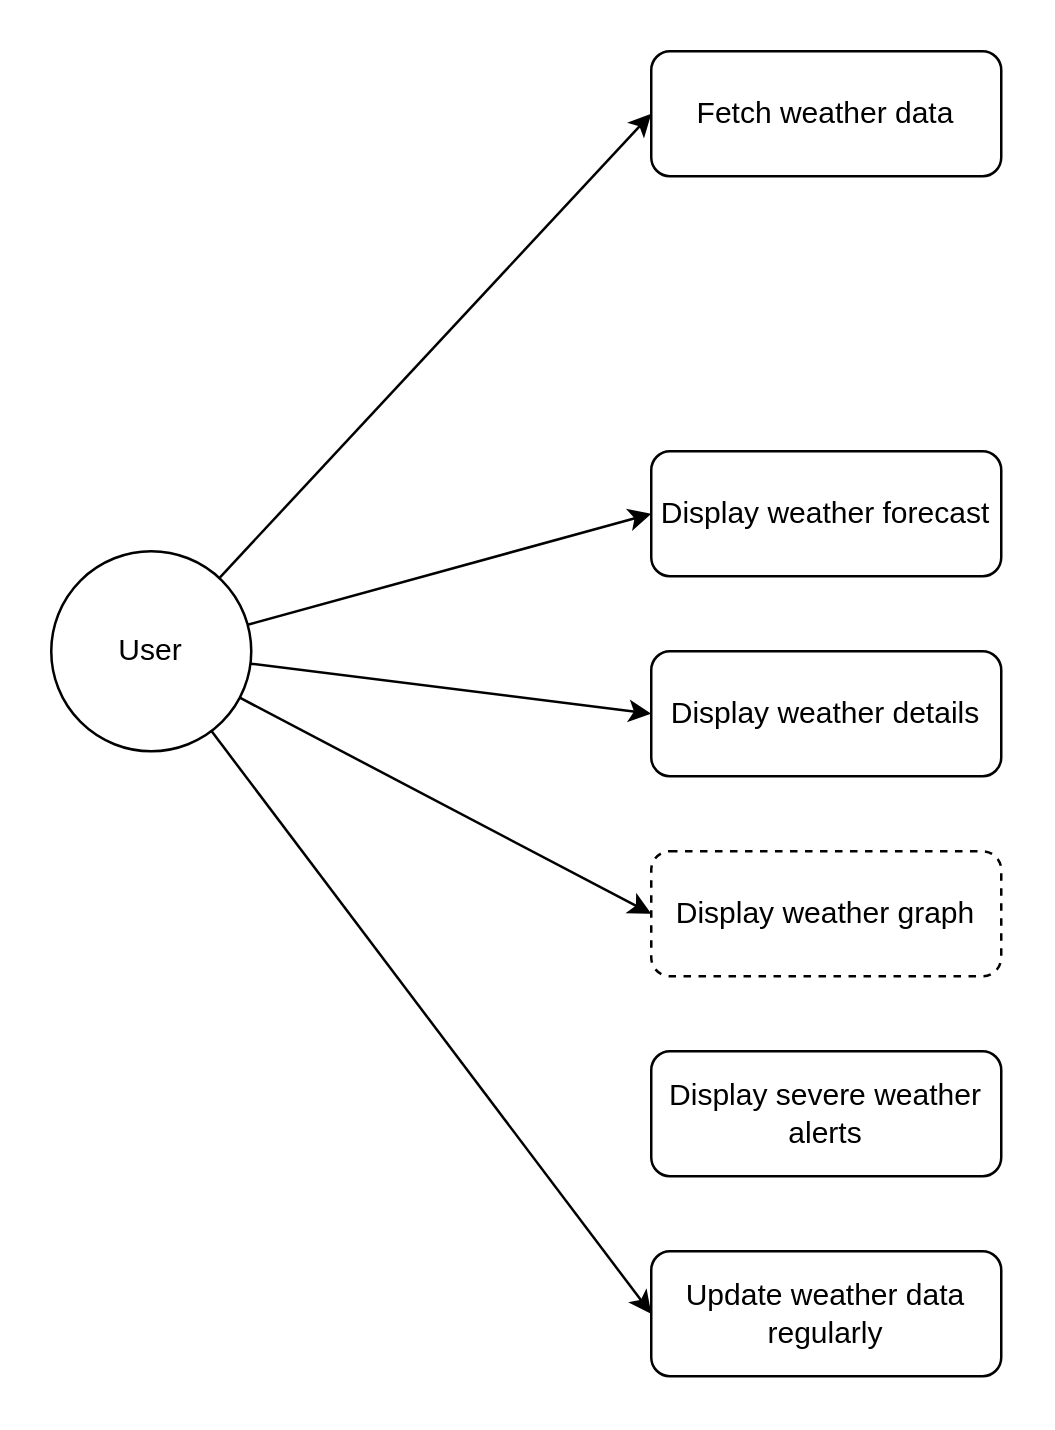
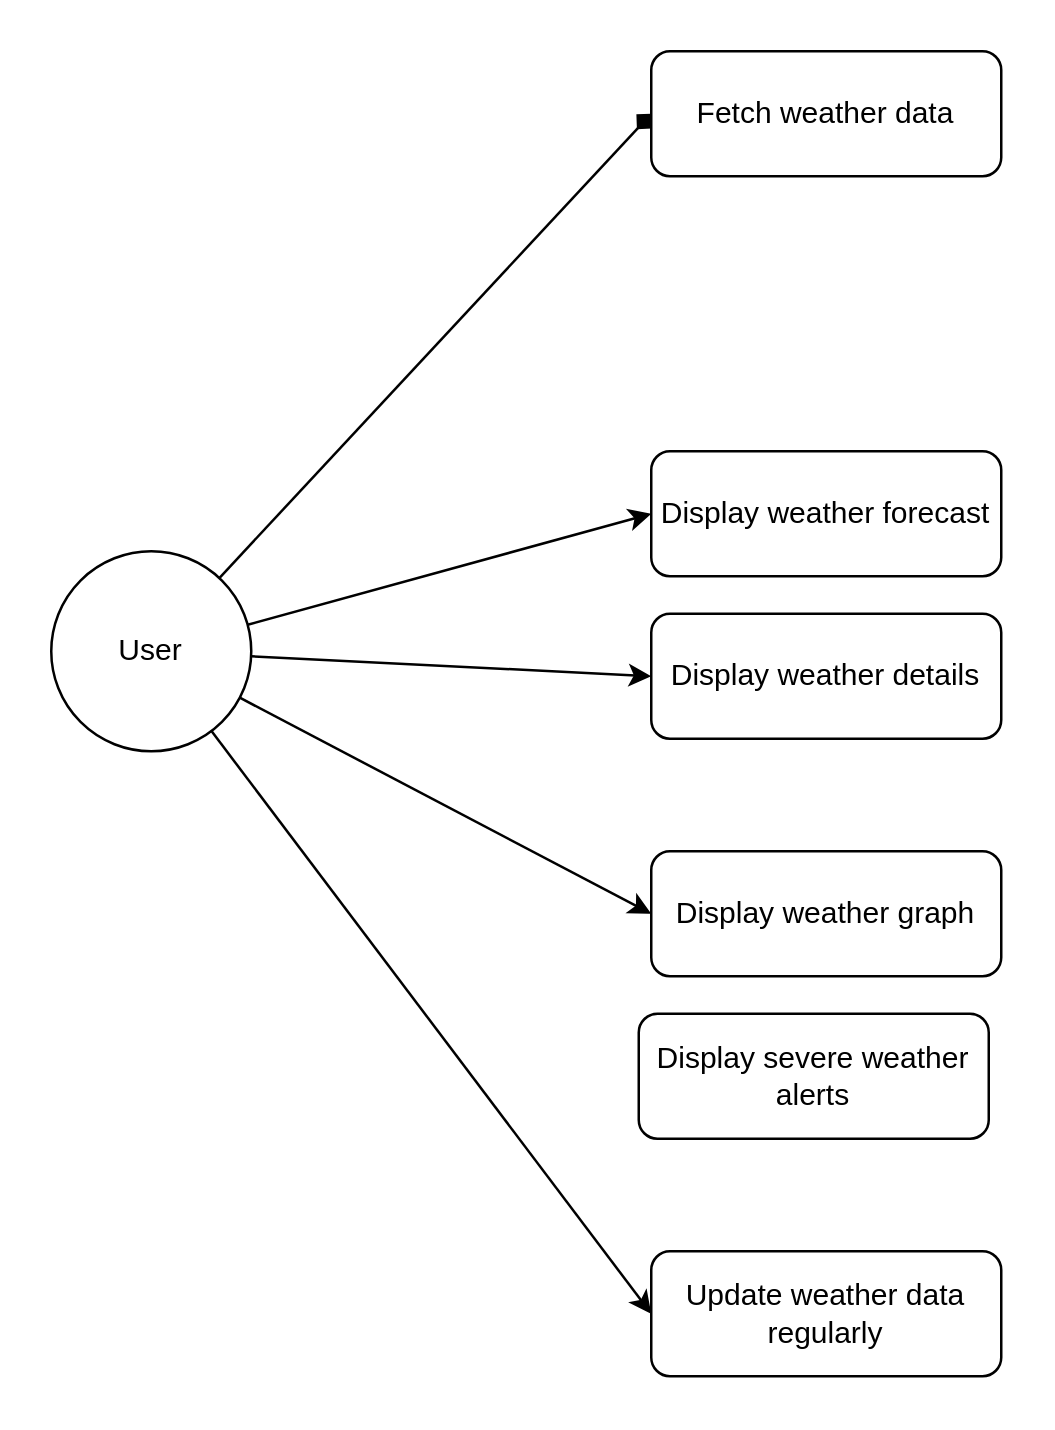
(638, 128) -> (637, 129)
(826, 714) -> (826, 676)
(826, 914) -> (826, 914)
(826, 1114) -> (814, 1076)
